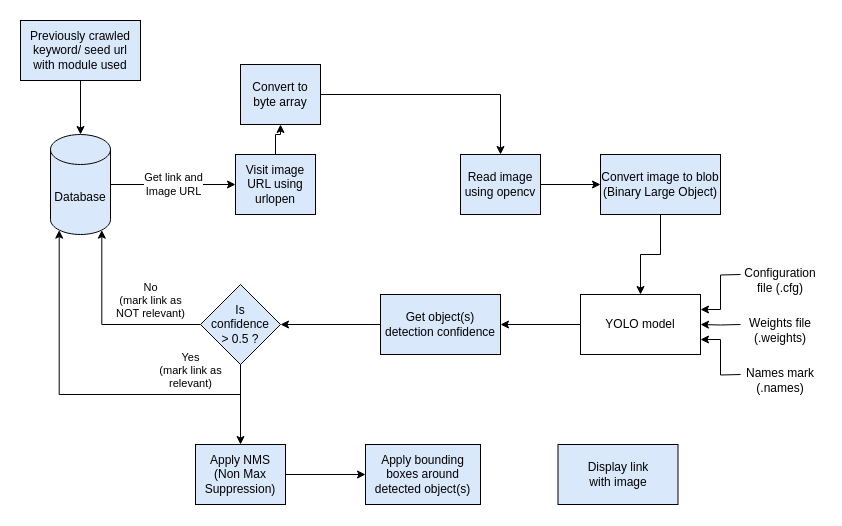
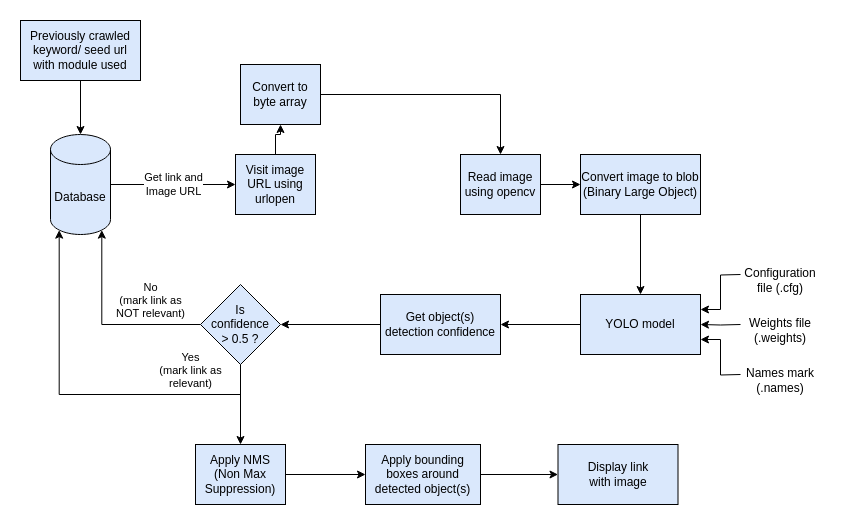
(661, 185) -> (641, 185)
(641, 325) -> (641, 325)
none -> (516, 475)
